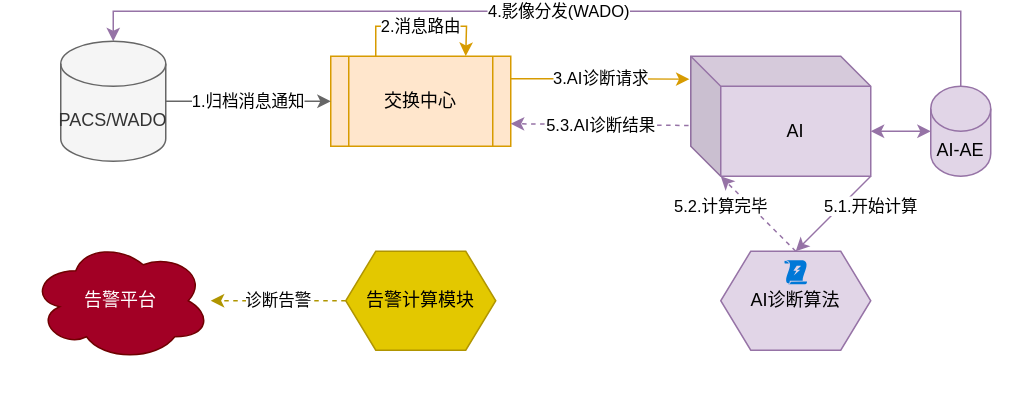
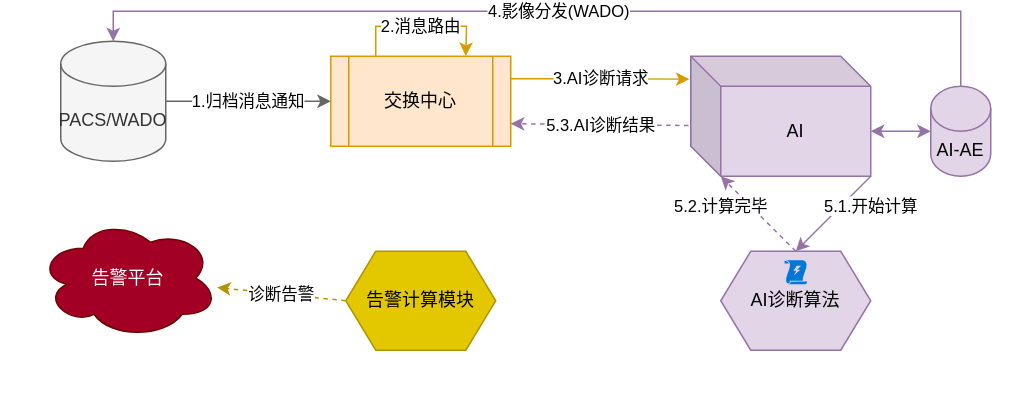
(121, 301) -> (128, 278)
